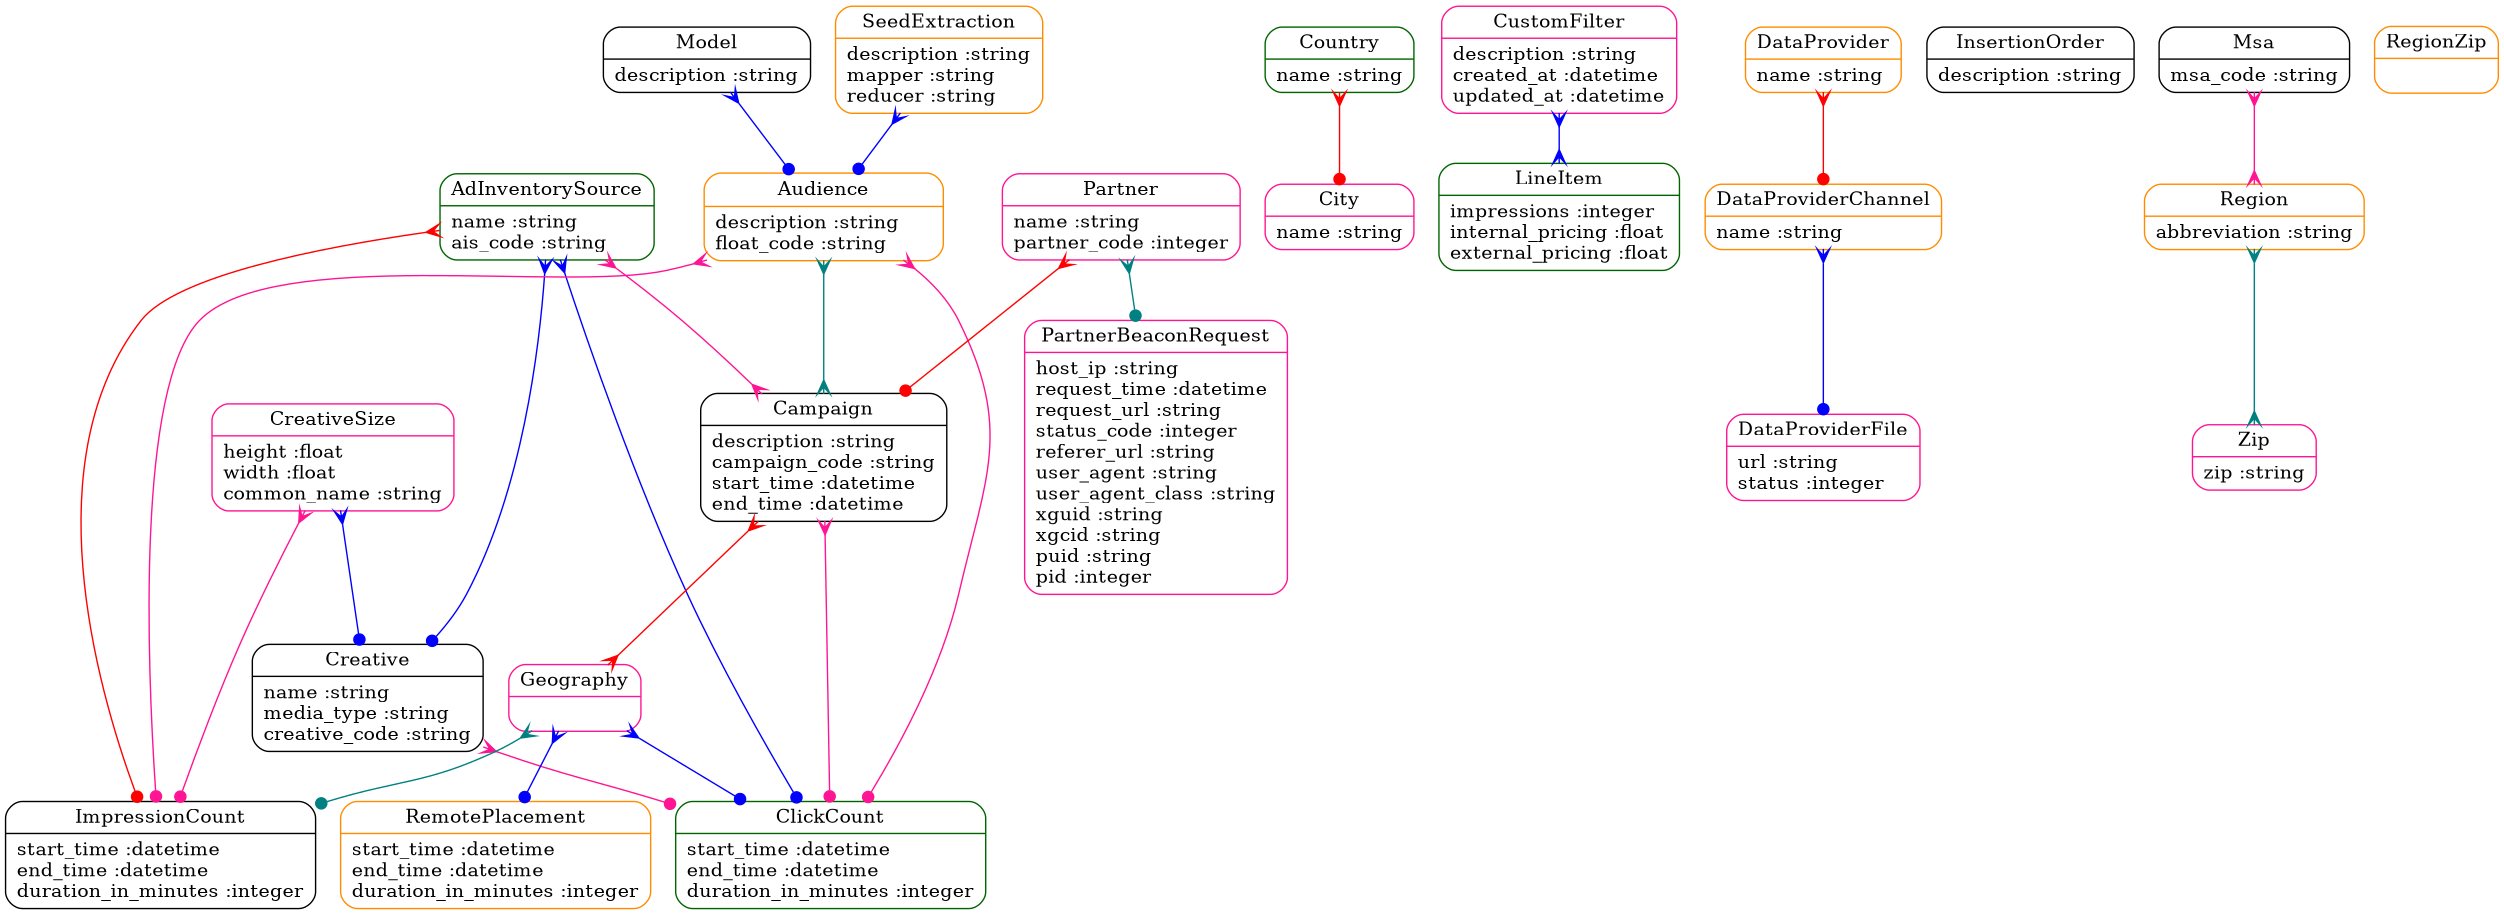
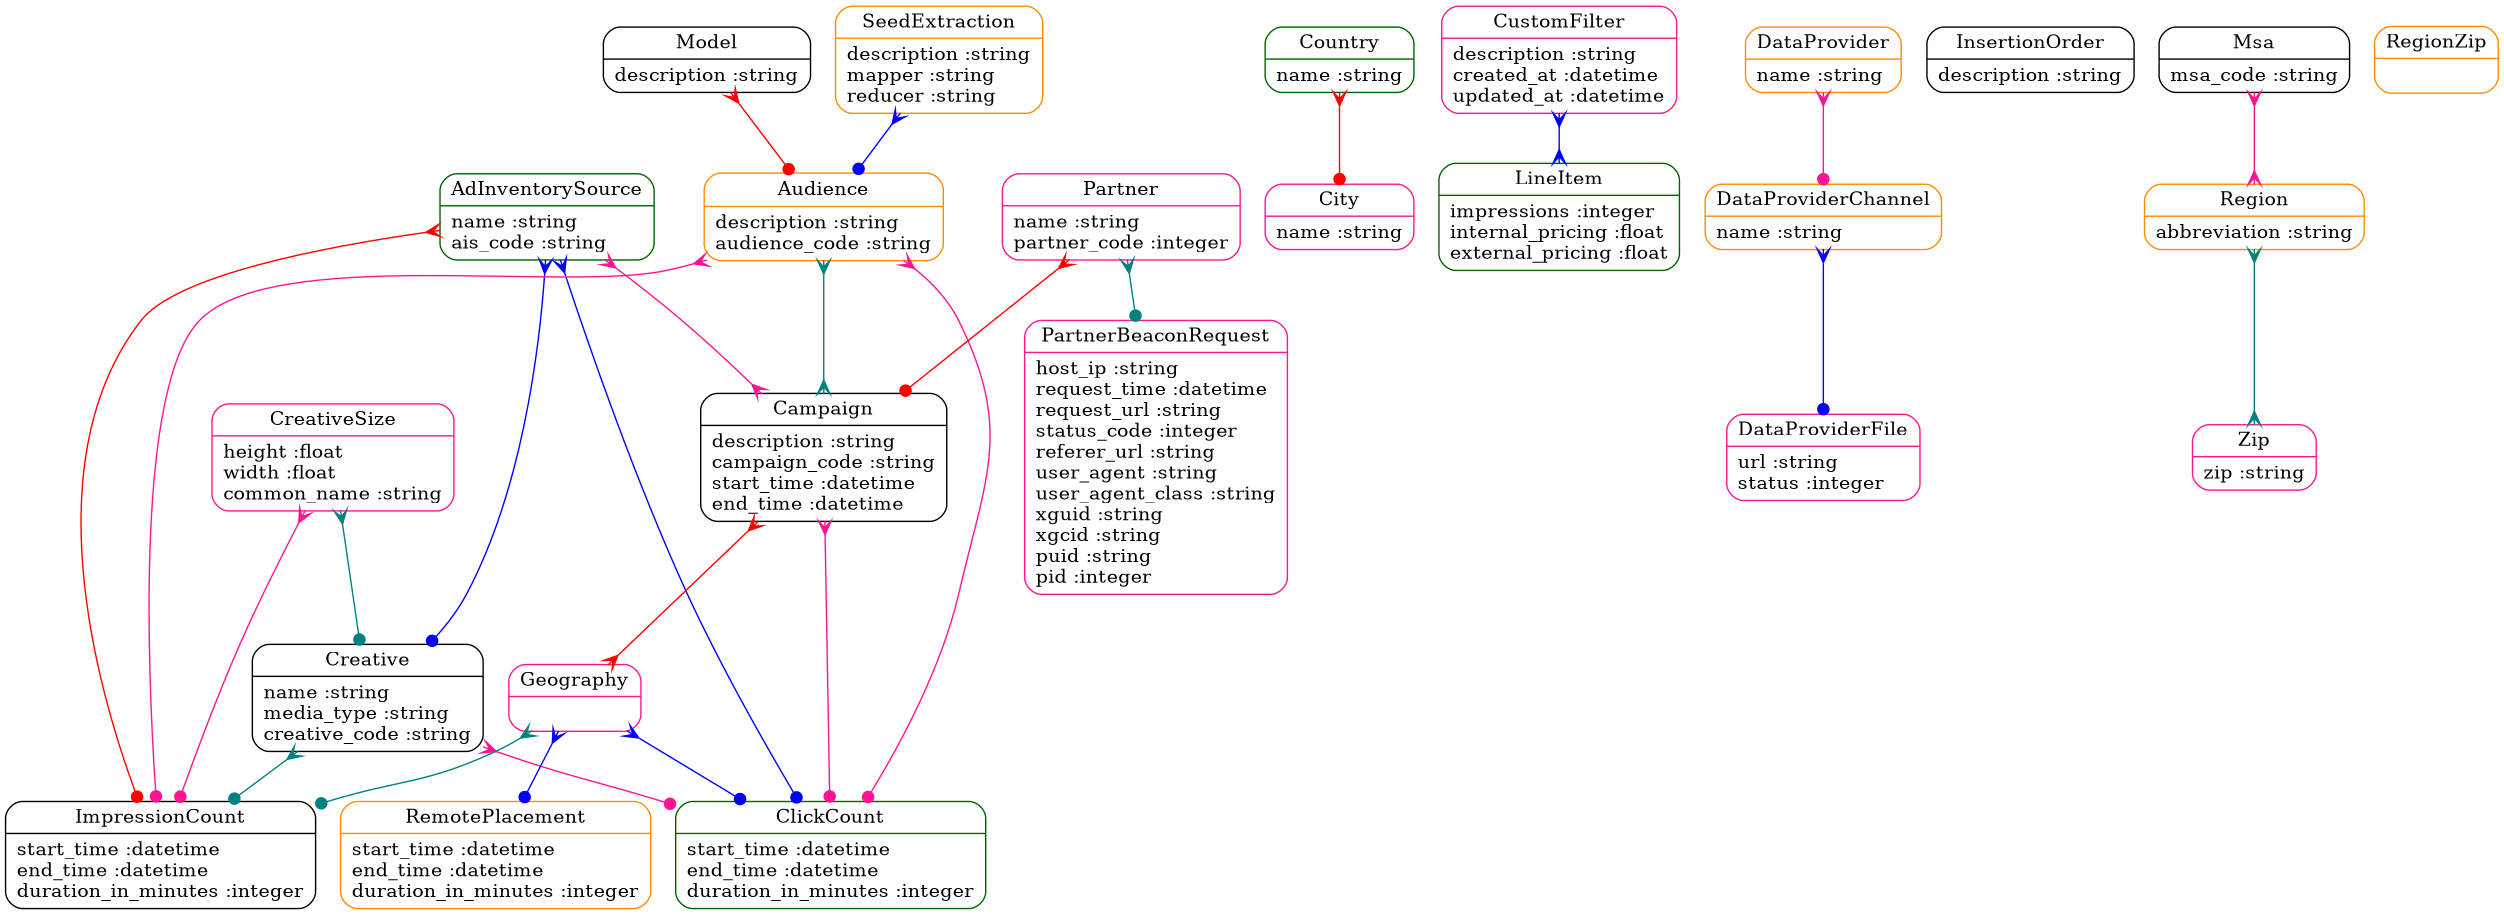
(762, 134) -> (762, 134)
(1823, 140) -> (1823, 140)
(801, 243) -> (824, 243)
(351, 579) -> (351, 579)
none -> (263, 777)
